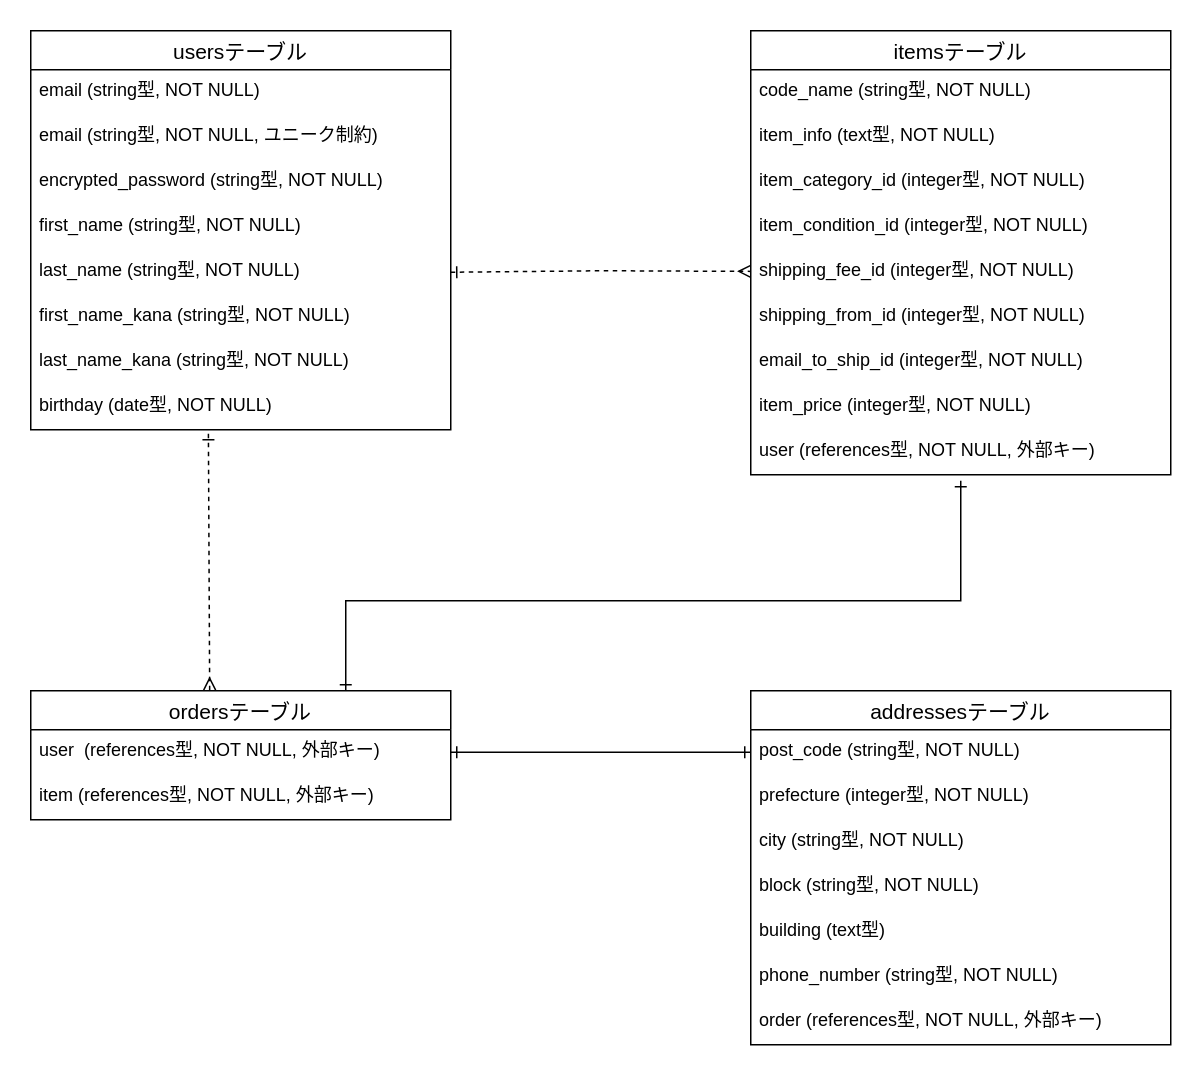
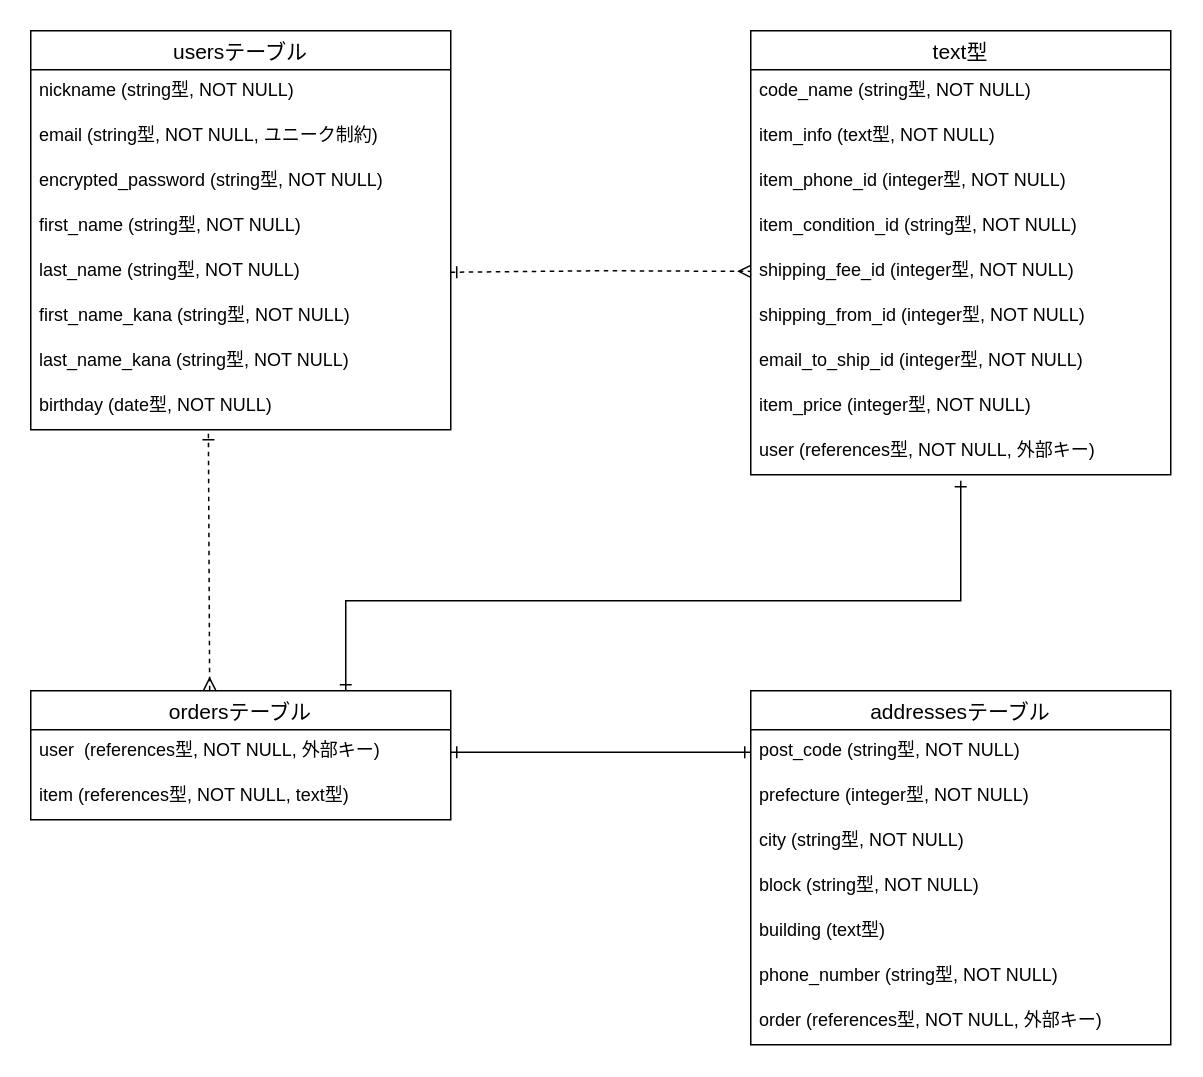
(960, 52) -> (960, 52)
(153, 90) -> (170, 90)
(933, 180) -> (918, 180)
(933, 225) -> (928, 225)
(214, 795) -> (207, 795)
